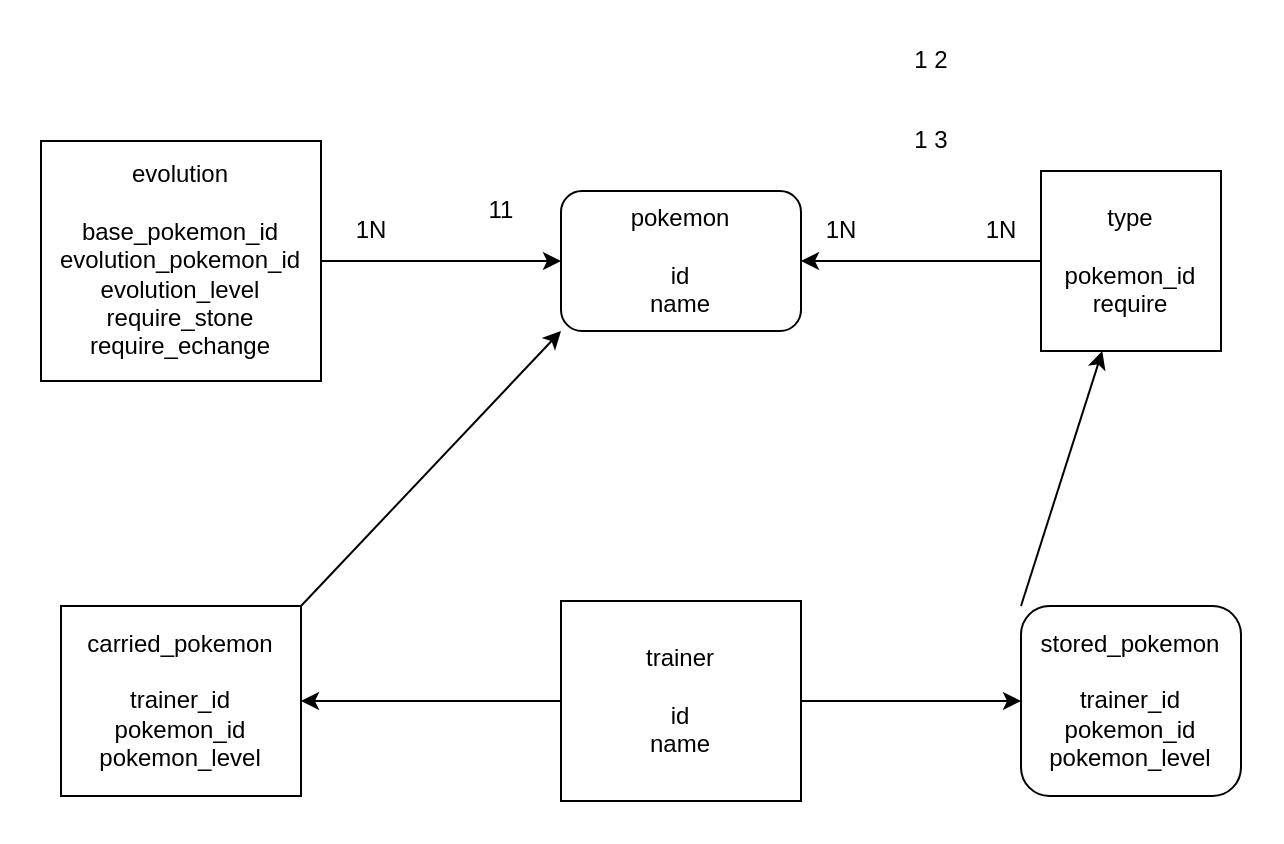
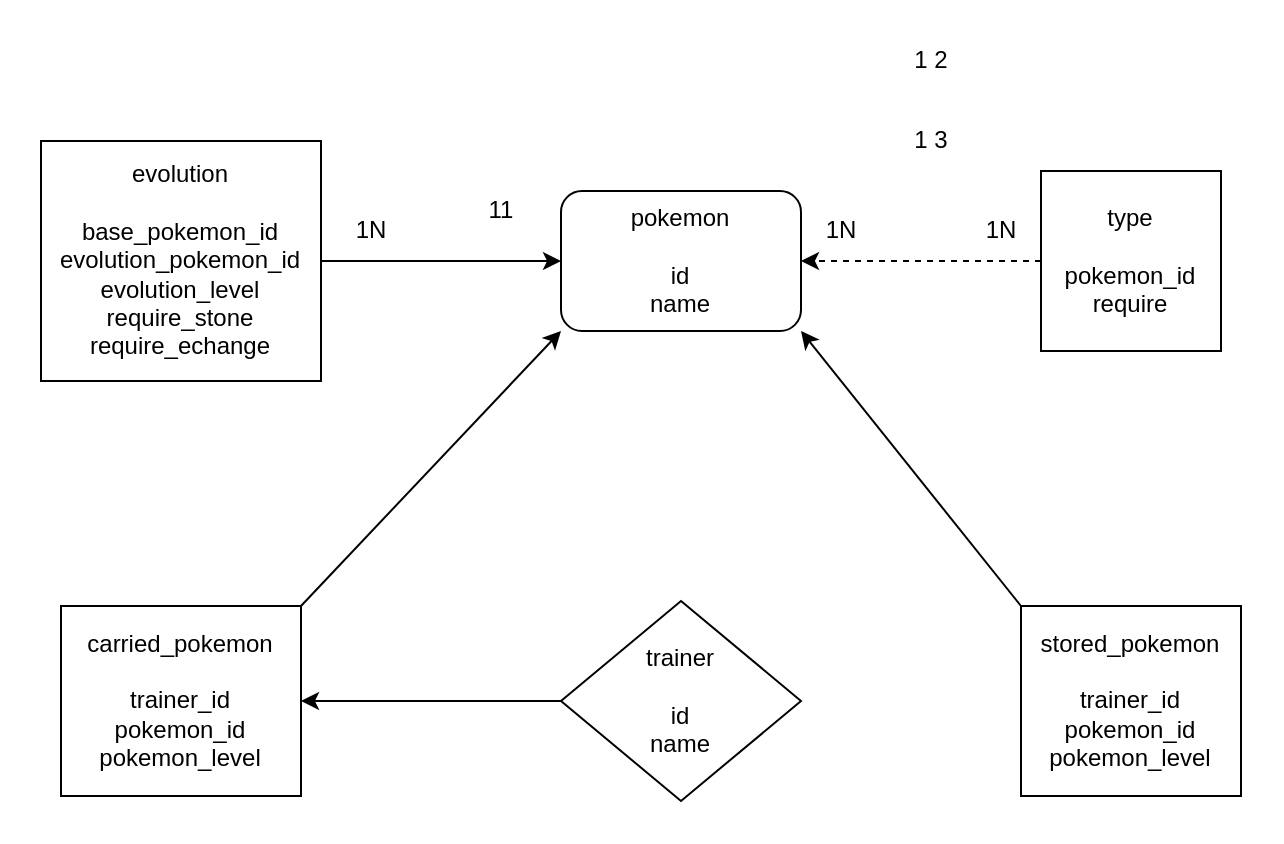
(925, 261) -> (925, 261)
(1060, 485) -> (915, 474)
(681, 701) -> (681, 701)
(904, 701) -> none
(1131, 701) -> (1131, 701)
